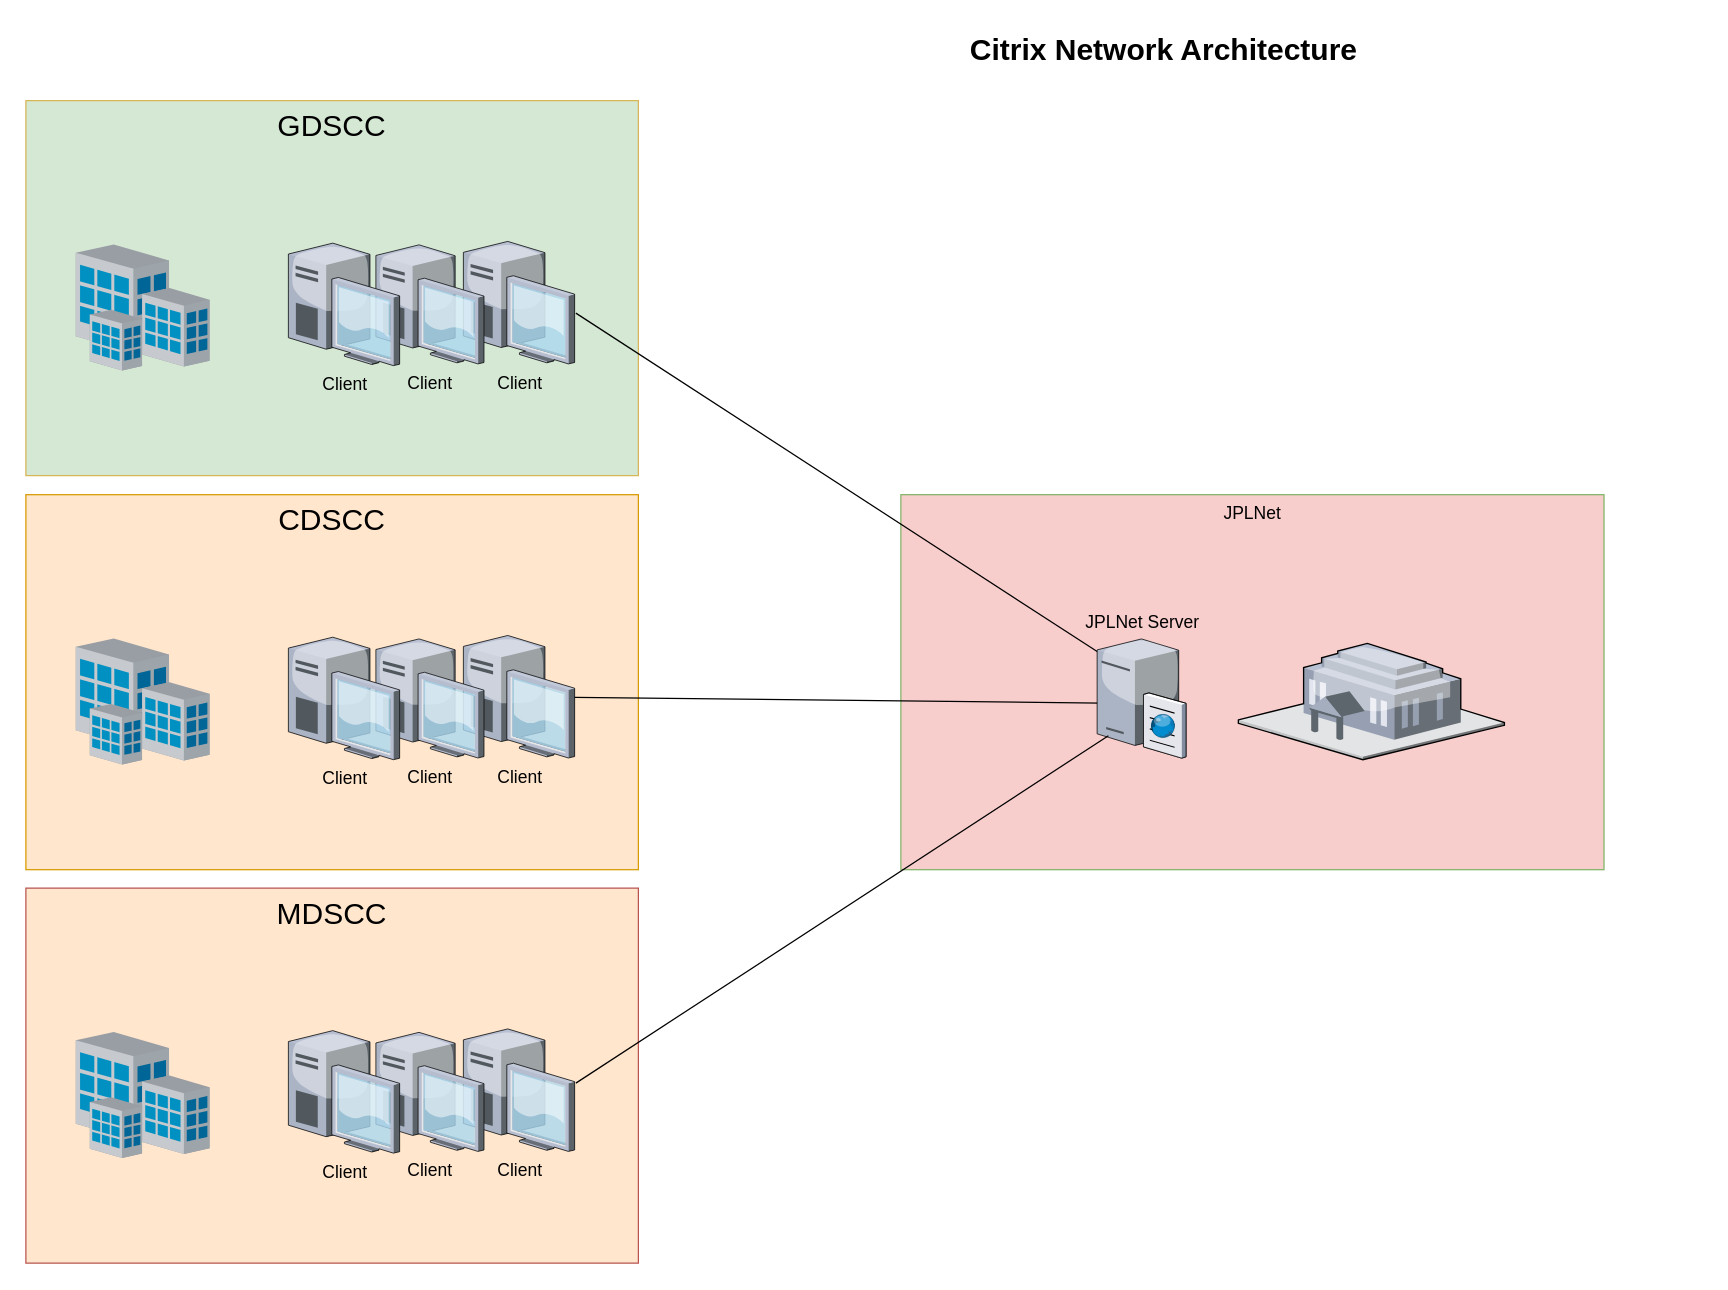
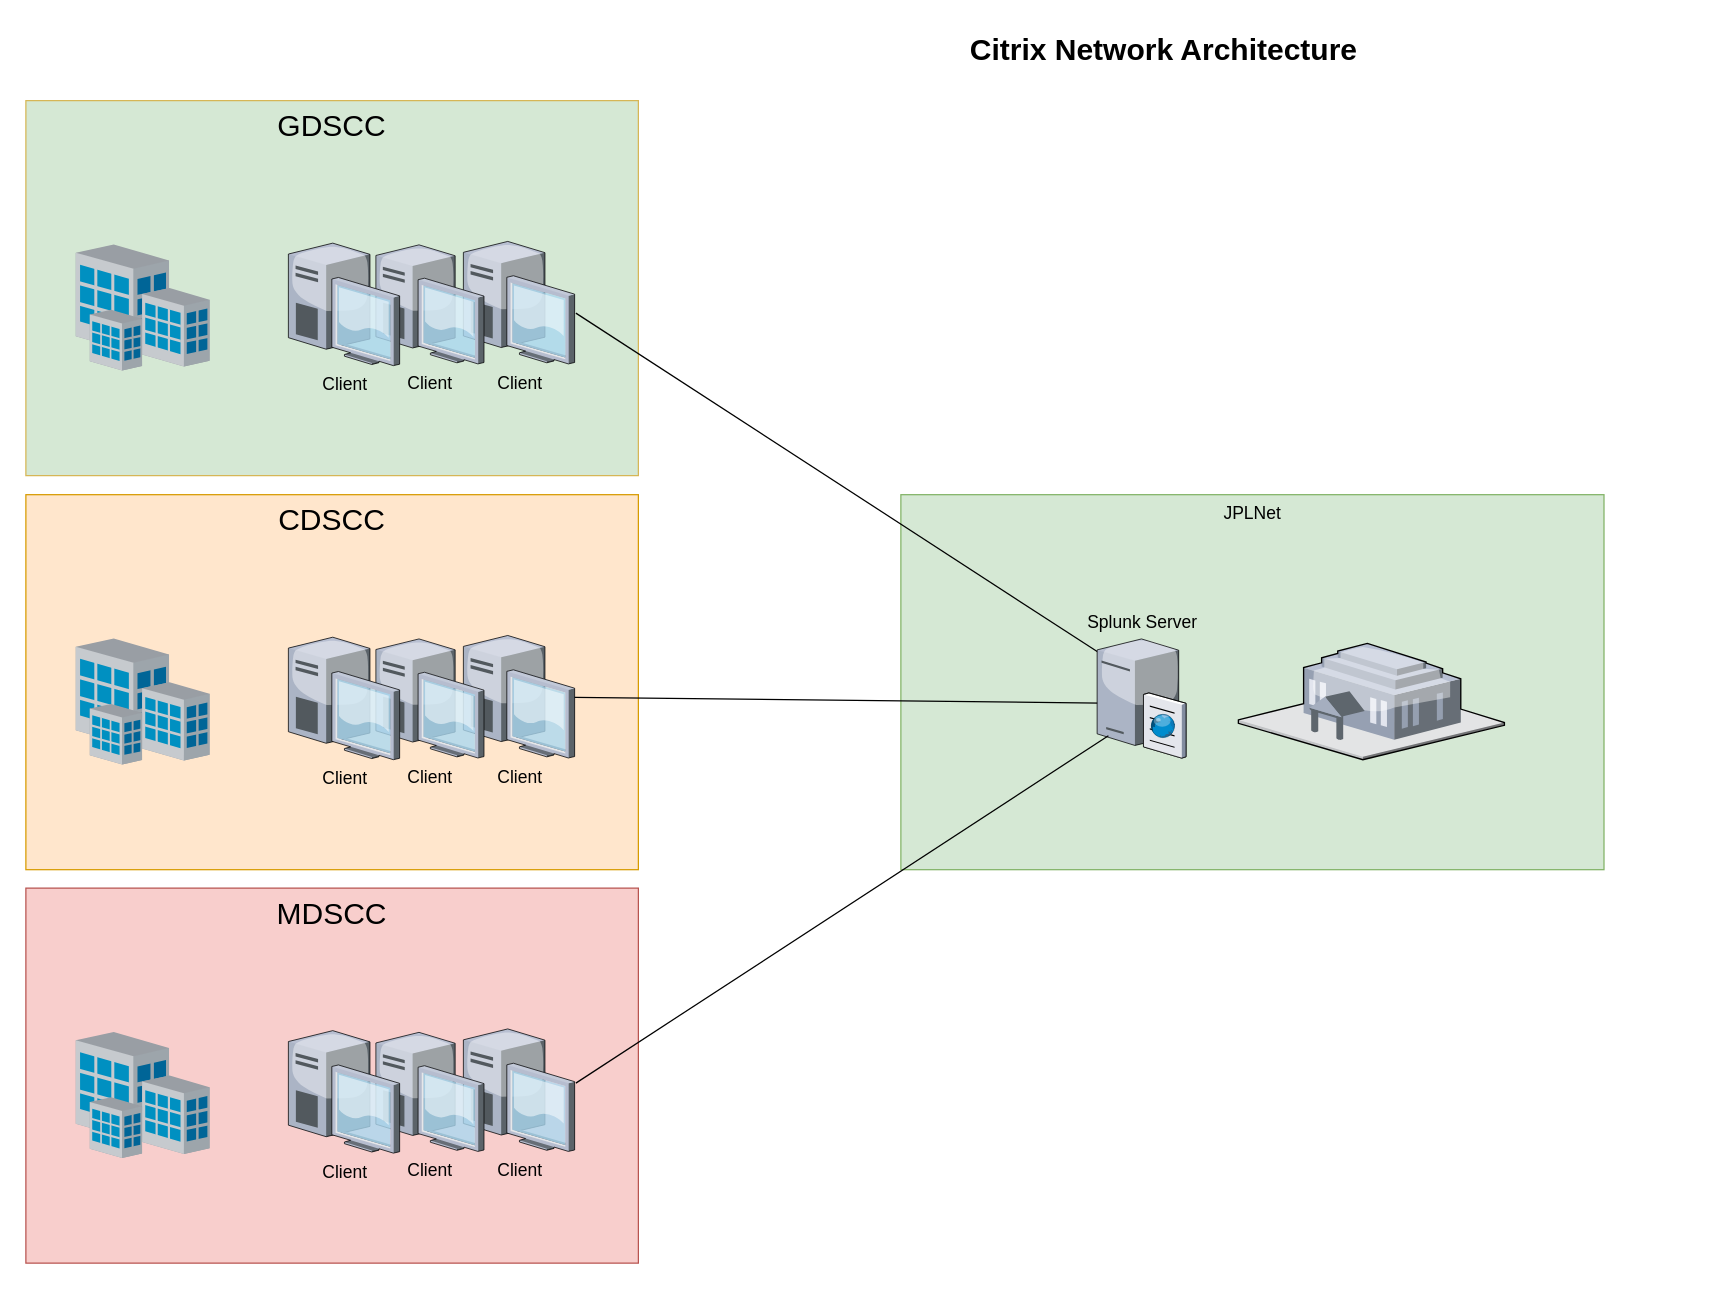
(1253, 514) -> (1253, 514)
(1143, 621) -> (1143, 621)
(332, 907) -> (332, 907)
